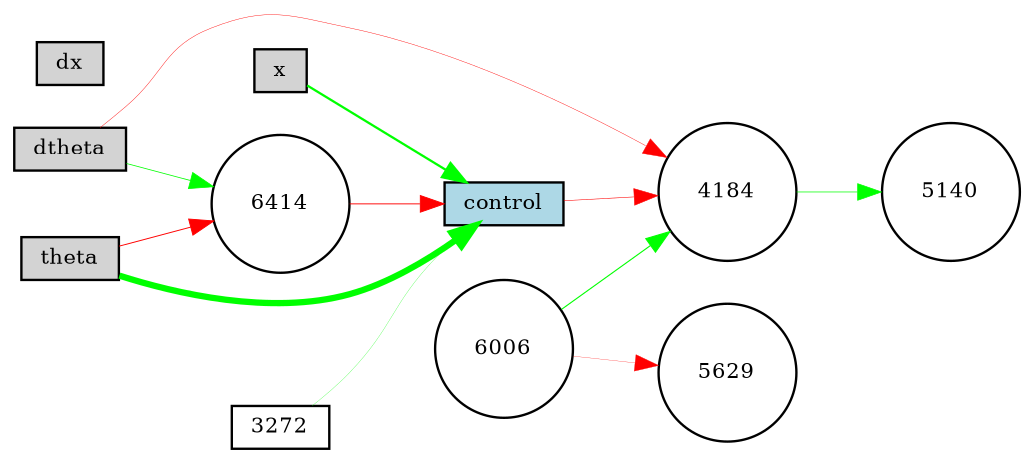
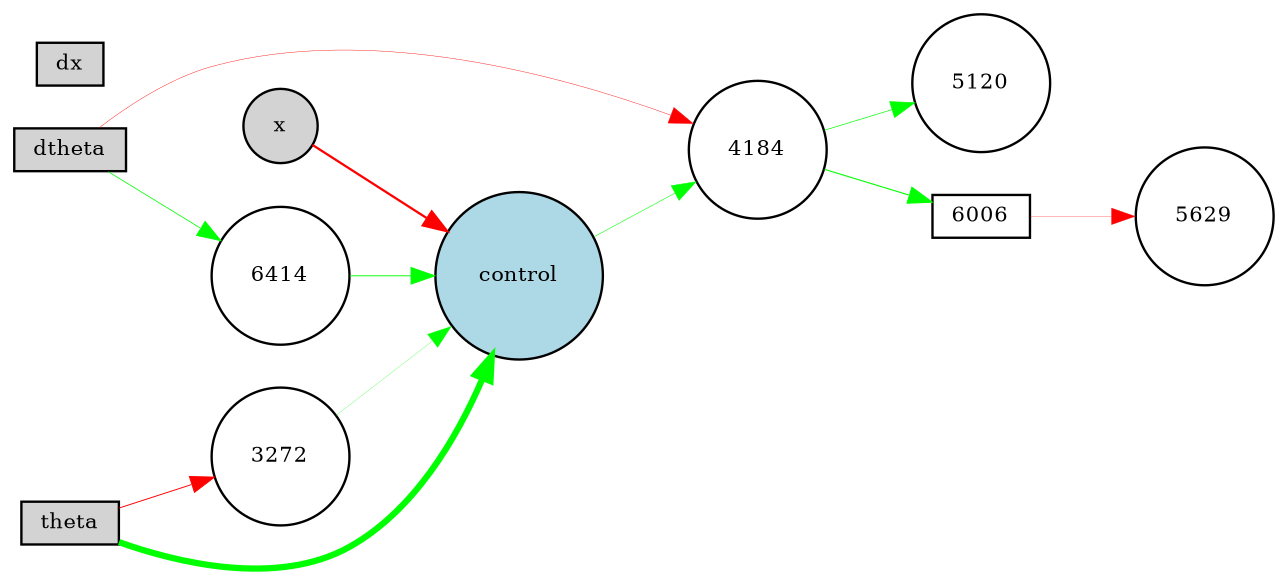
(281, 71) -> (281, 126)
(377, 128) -> (370, 182)
(951, 192) -> (981, 83)
(599, 199) -> (635, 215)
(385, 204) -> (380, 276)
(504, 204) -> (519, 276)
(155, 237) -> (155, 496)
(606, 277) -> (867, 182)
(504, 349) -> (981, 216)
(281, 427) -> (281, 457)
